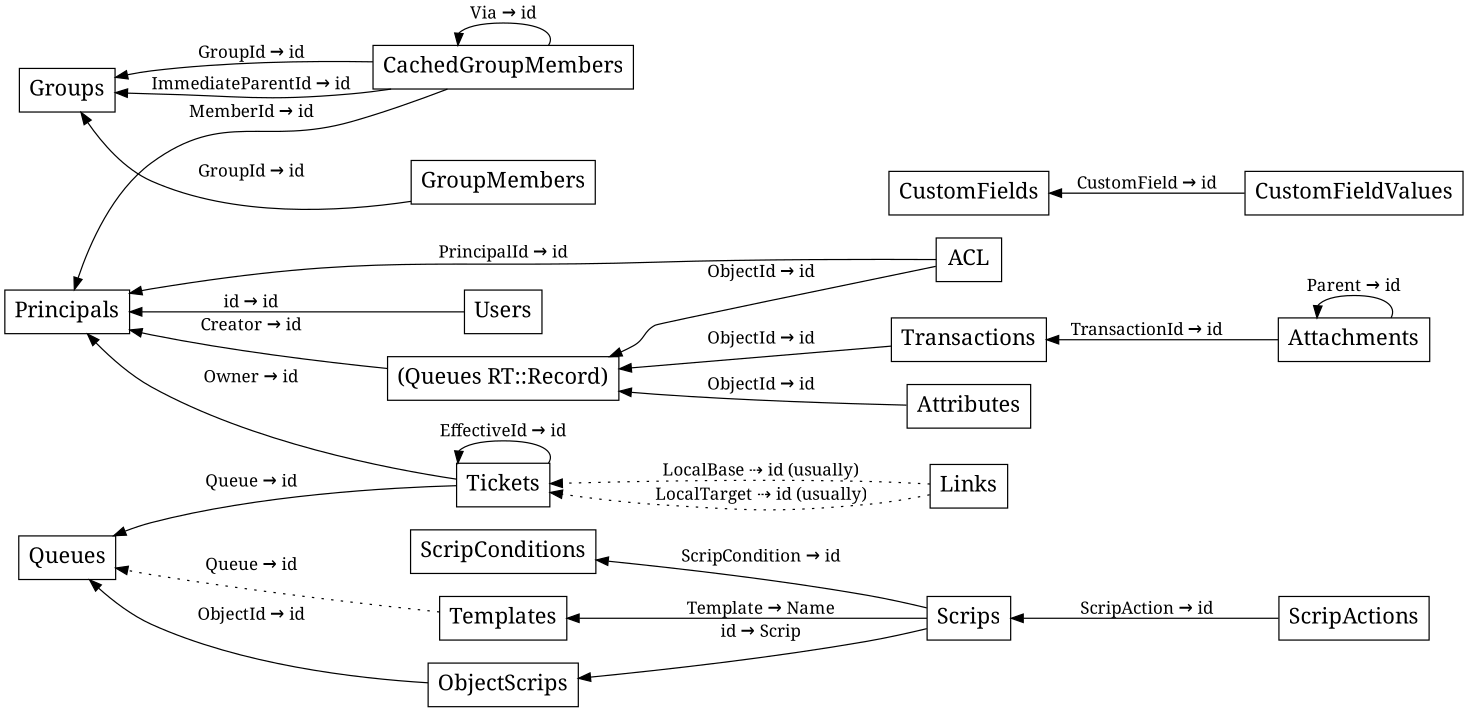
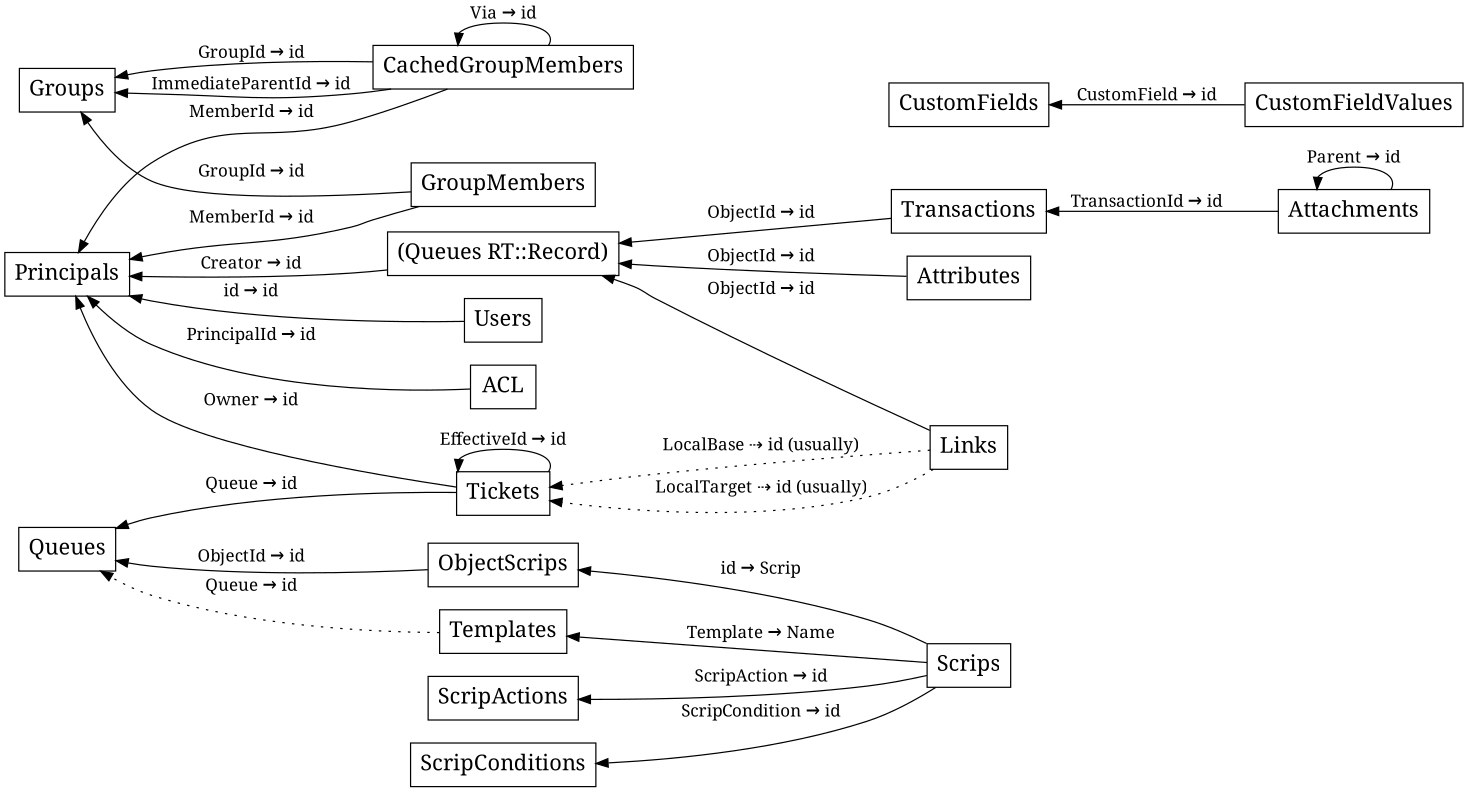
none -> (282, 239)
(774, 300) -> (771, 356)
(1151, 618) -> (759, 695)
